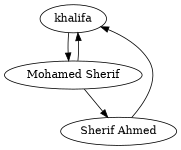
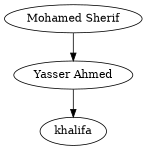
(68, 43) -> none
(79, 51) -> none
(119, 131) -> (73, 75)
